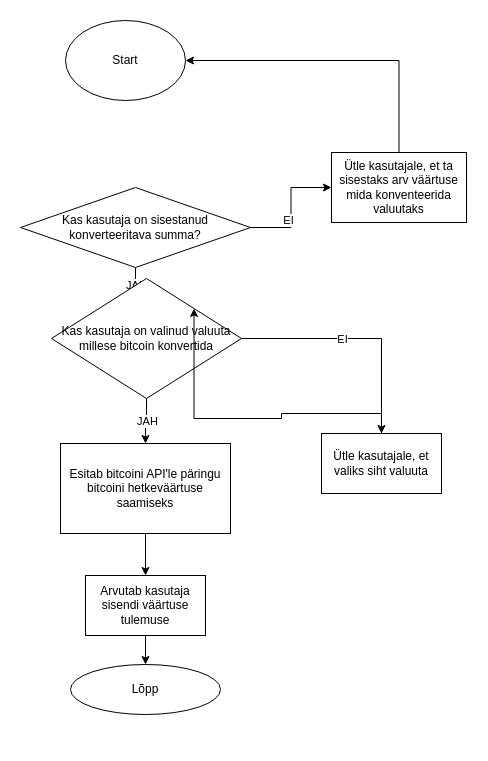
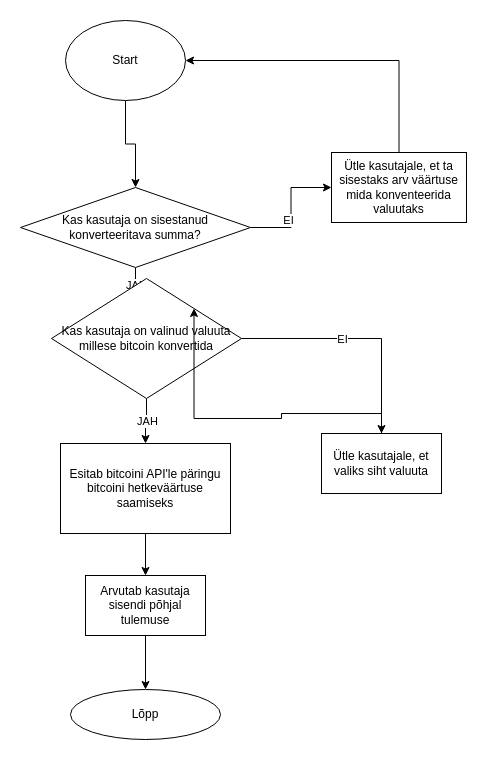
none -> (128, 144)
(146, 606) -> (146, 606)
(146, 690) -> (146, 715)
